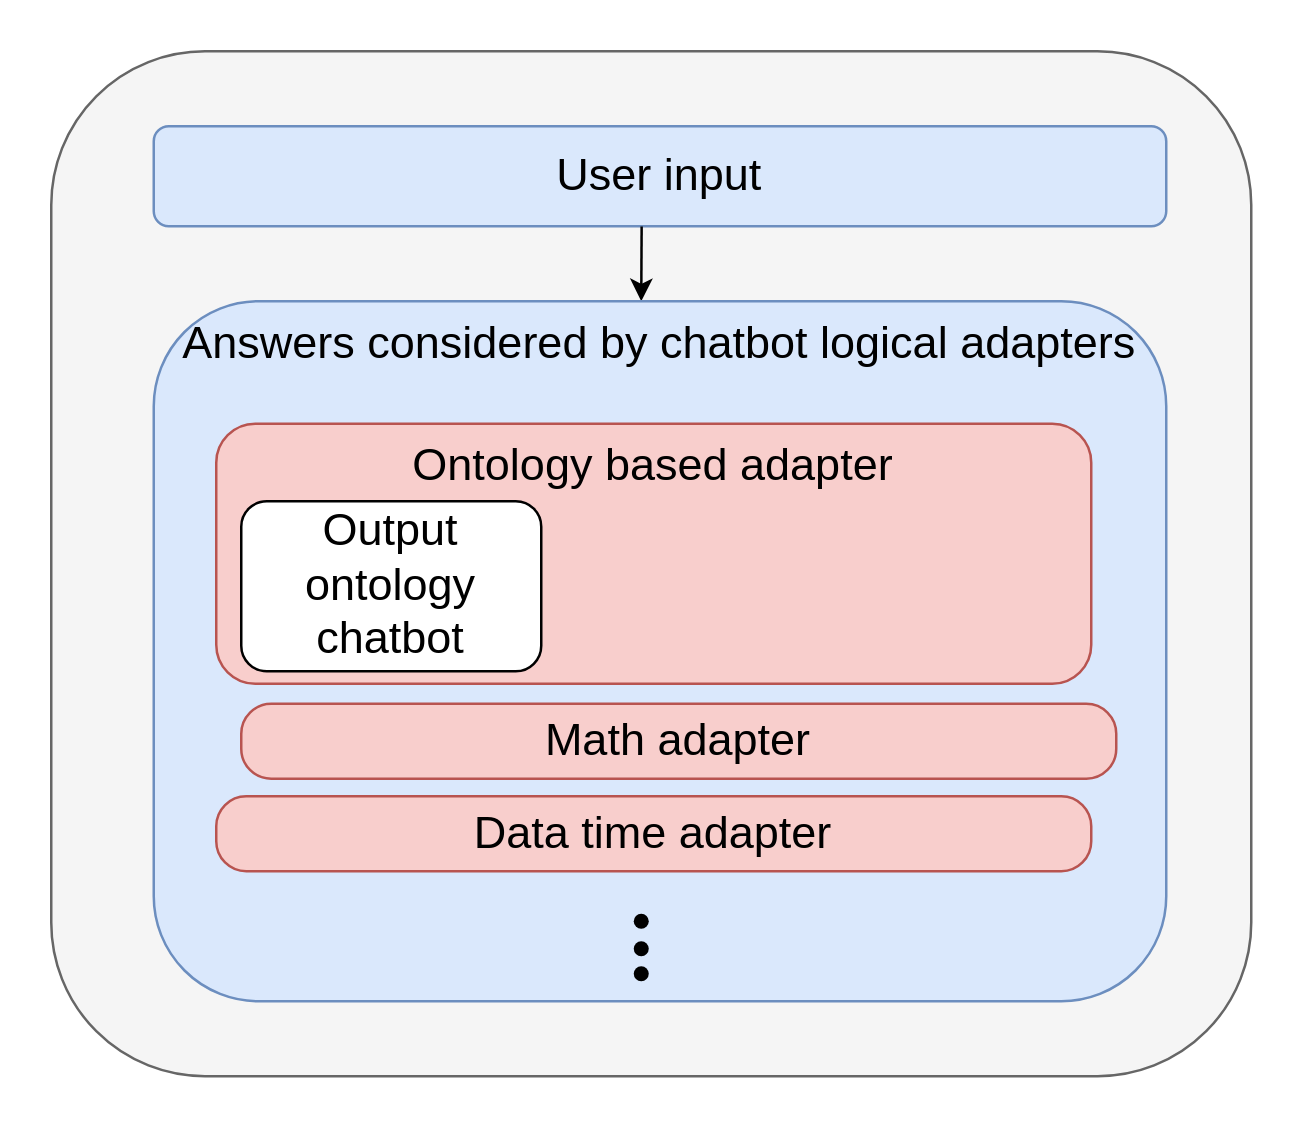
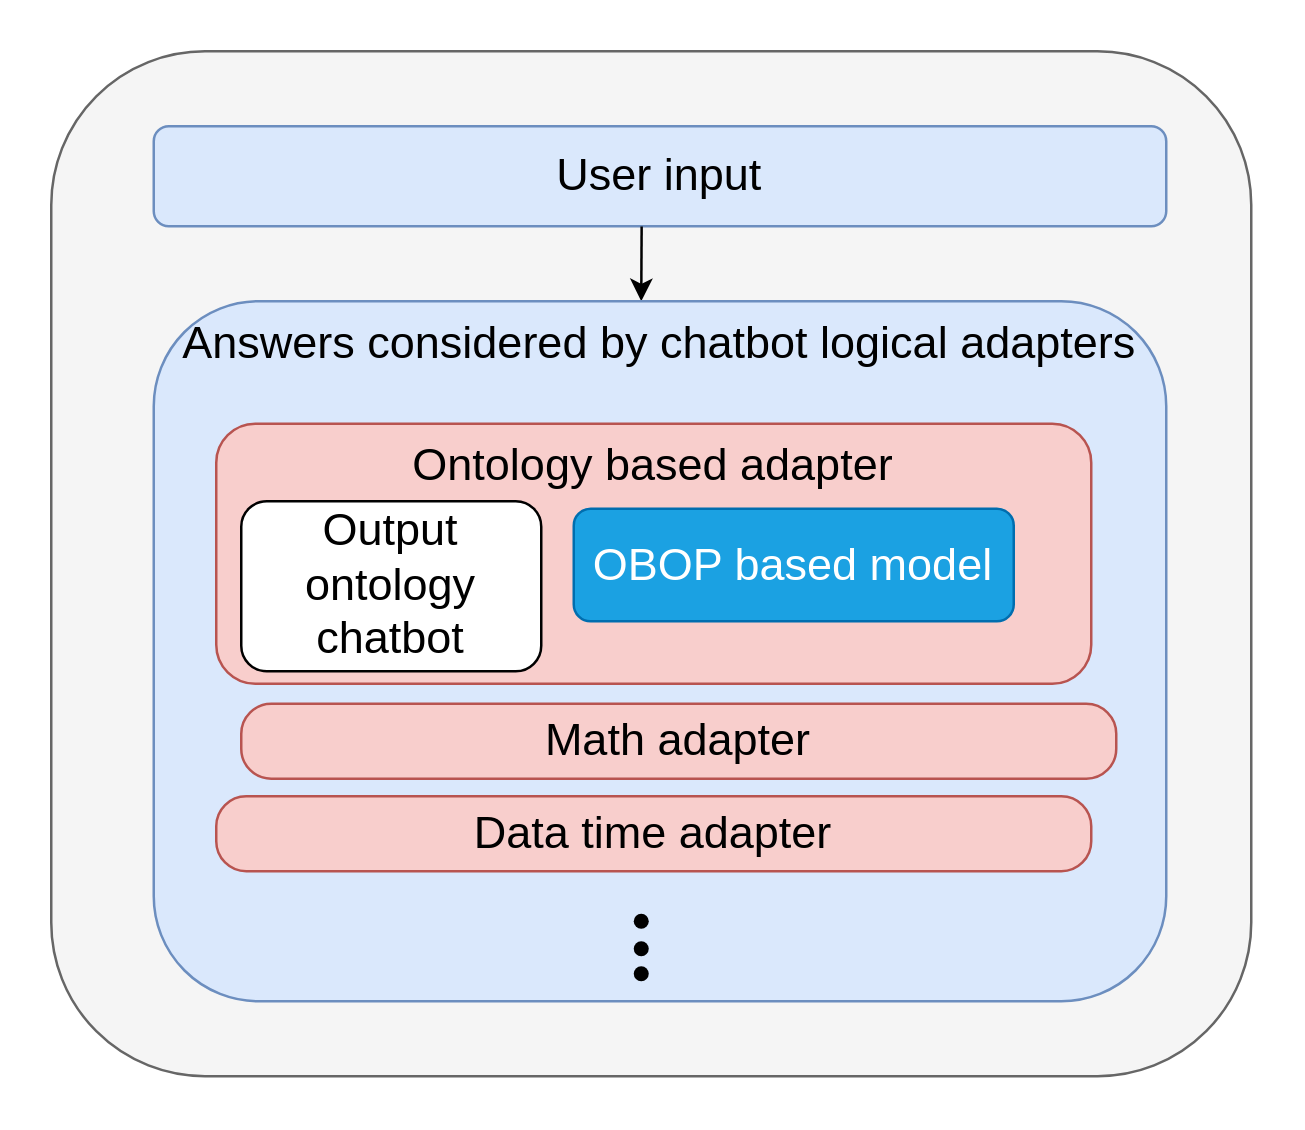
none -> (794, 565)
